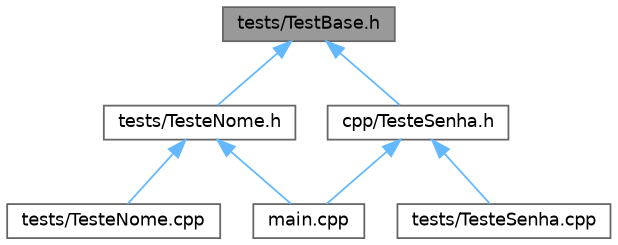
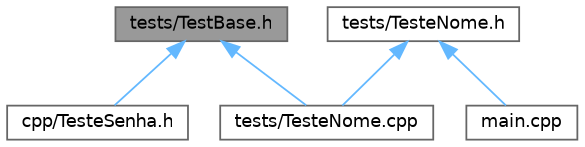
(248, 79) -> (271, 79)
(357, 178) -> none
(504, 221) -> none
